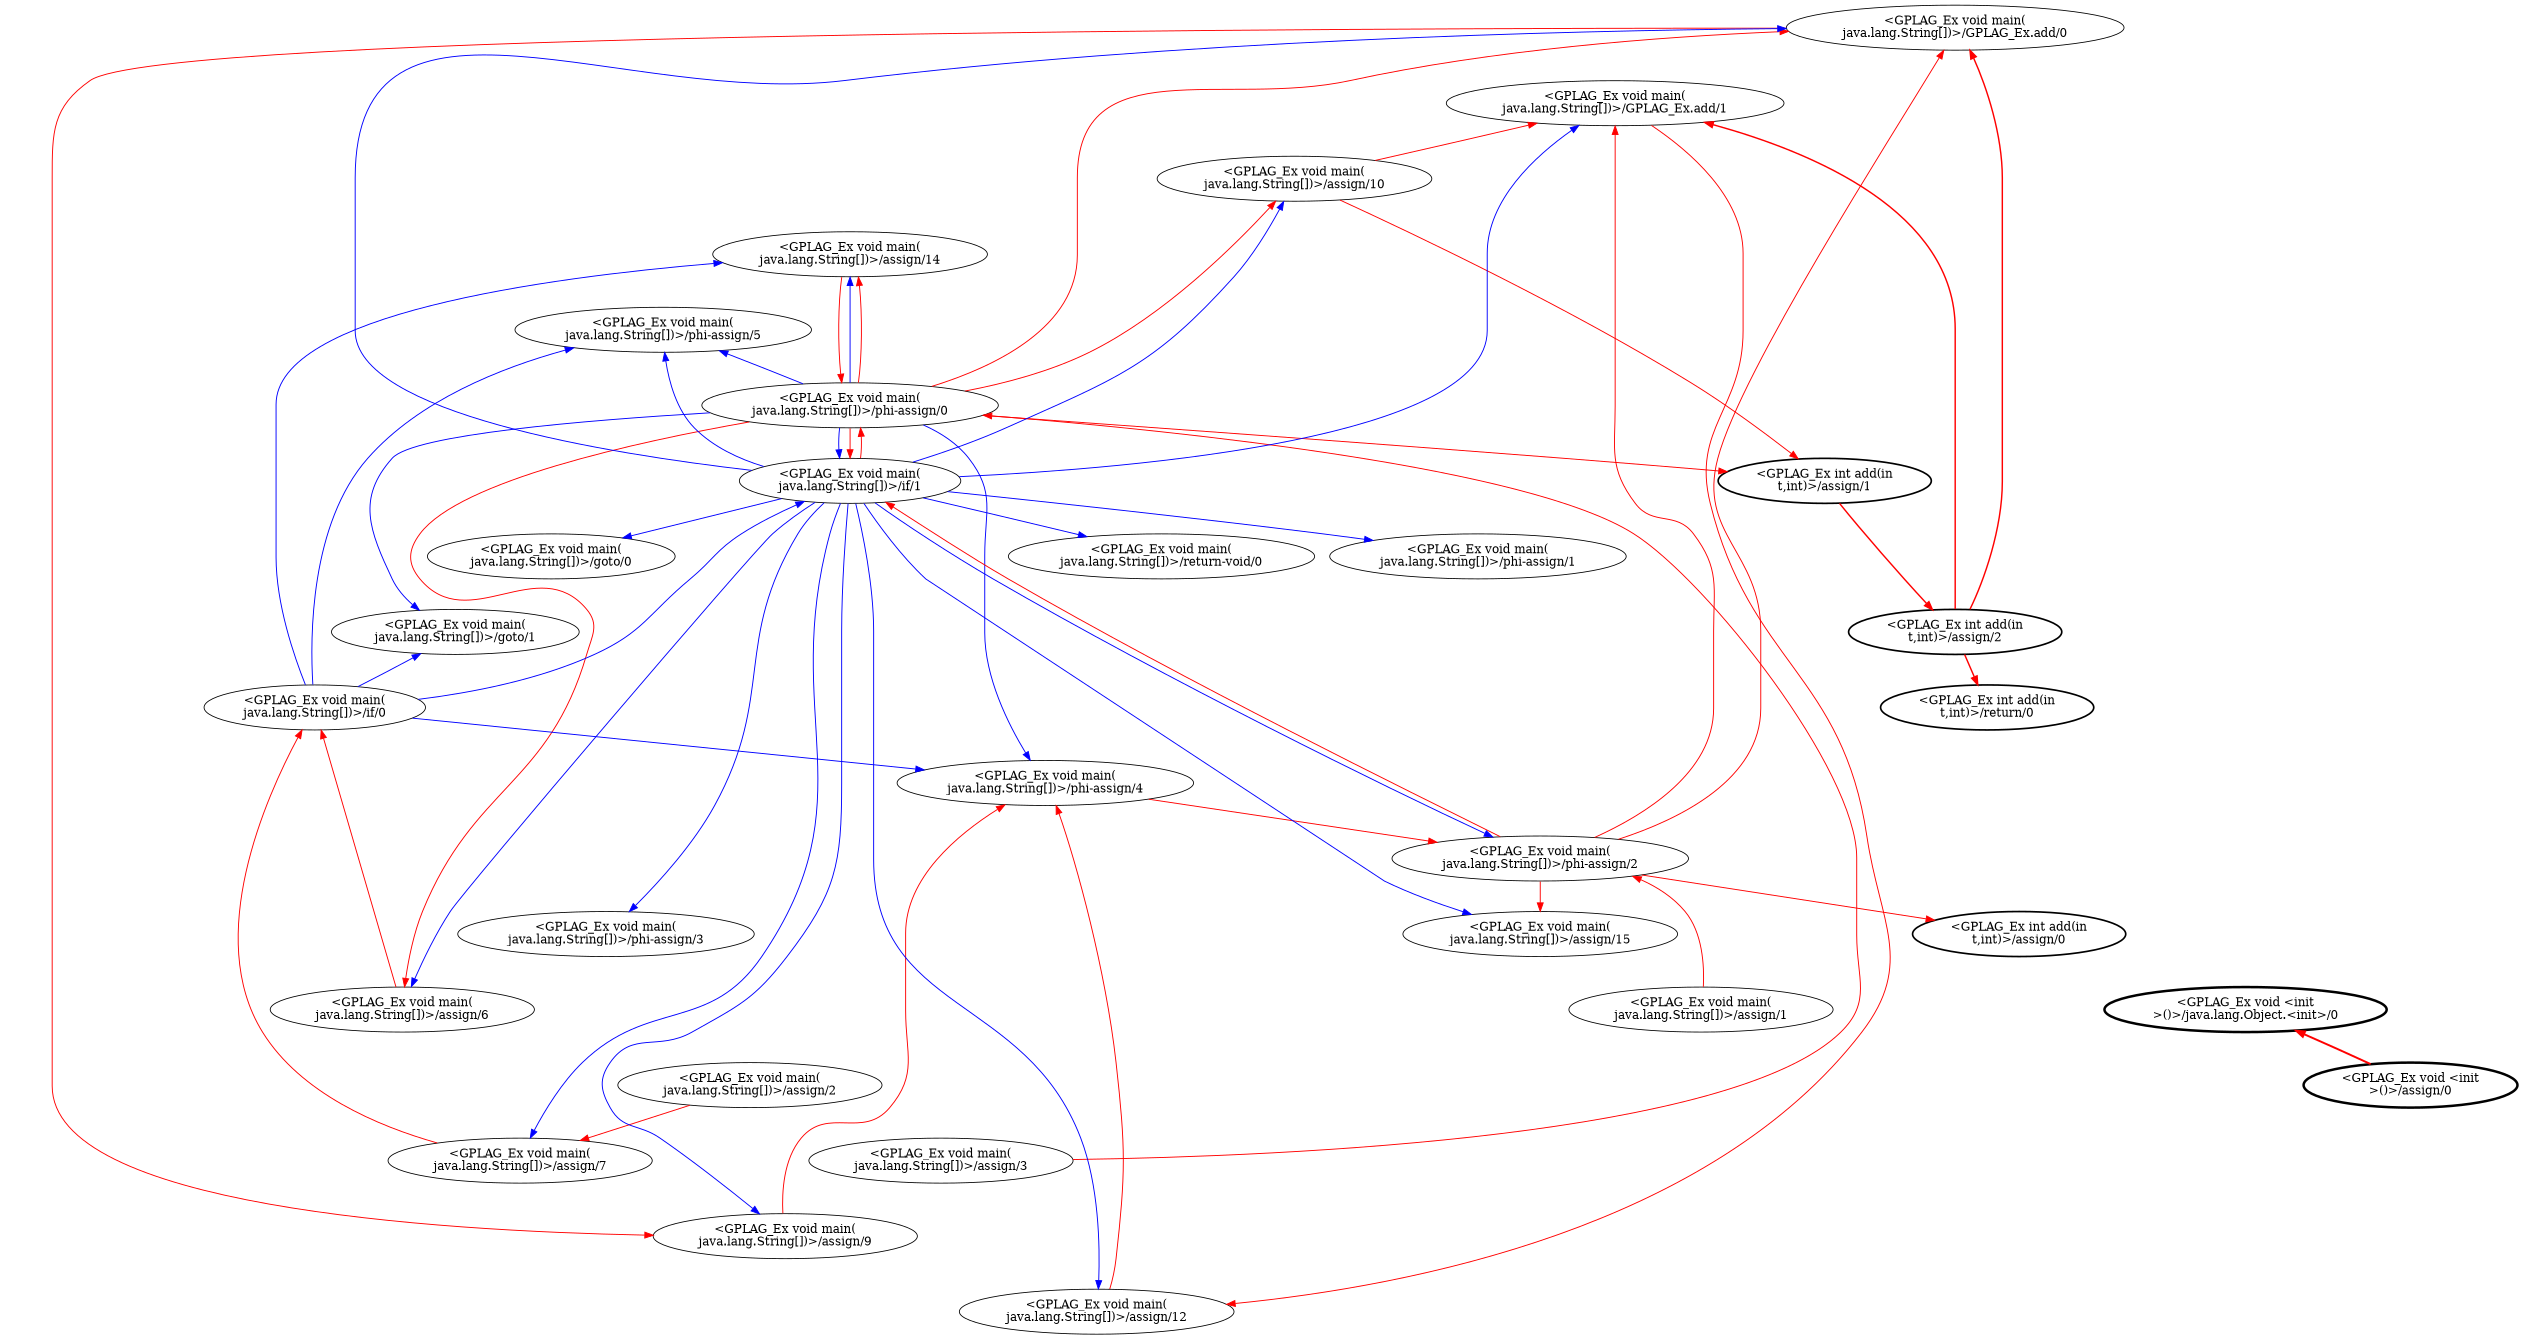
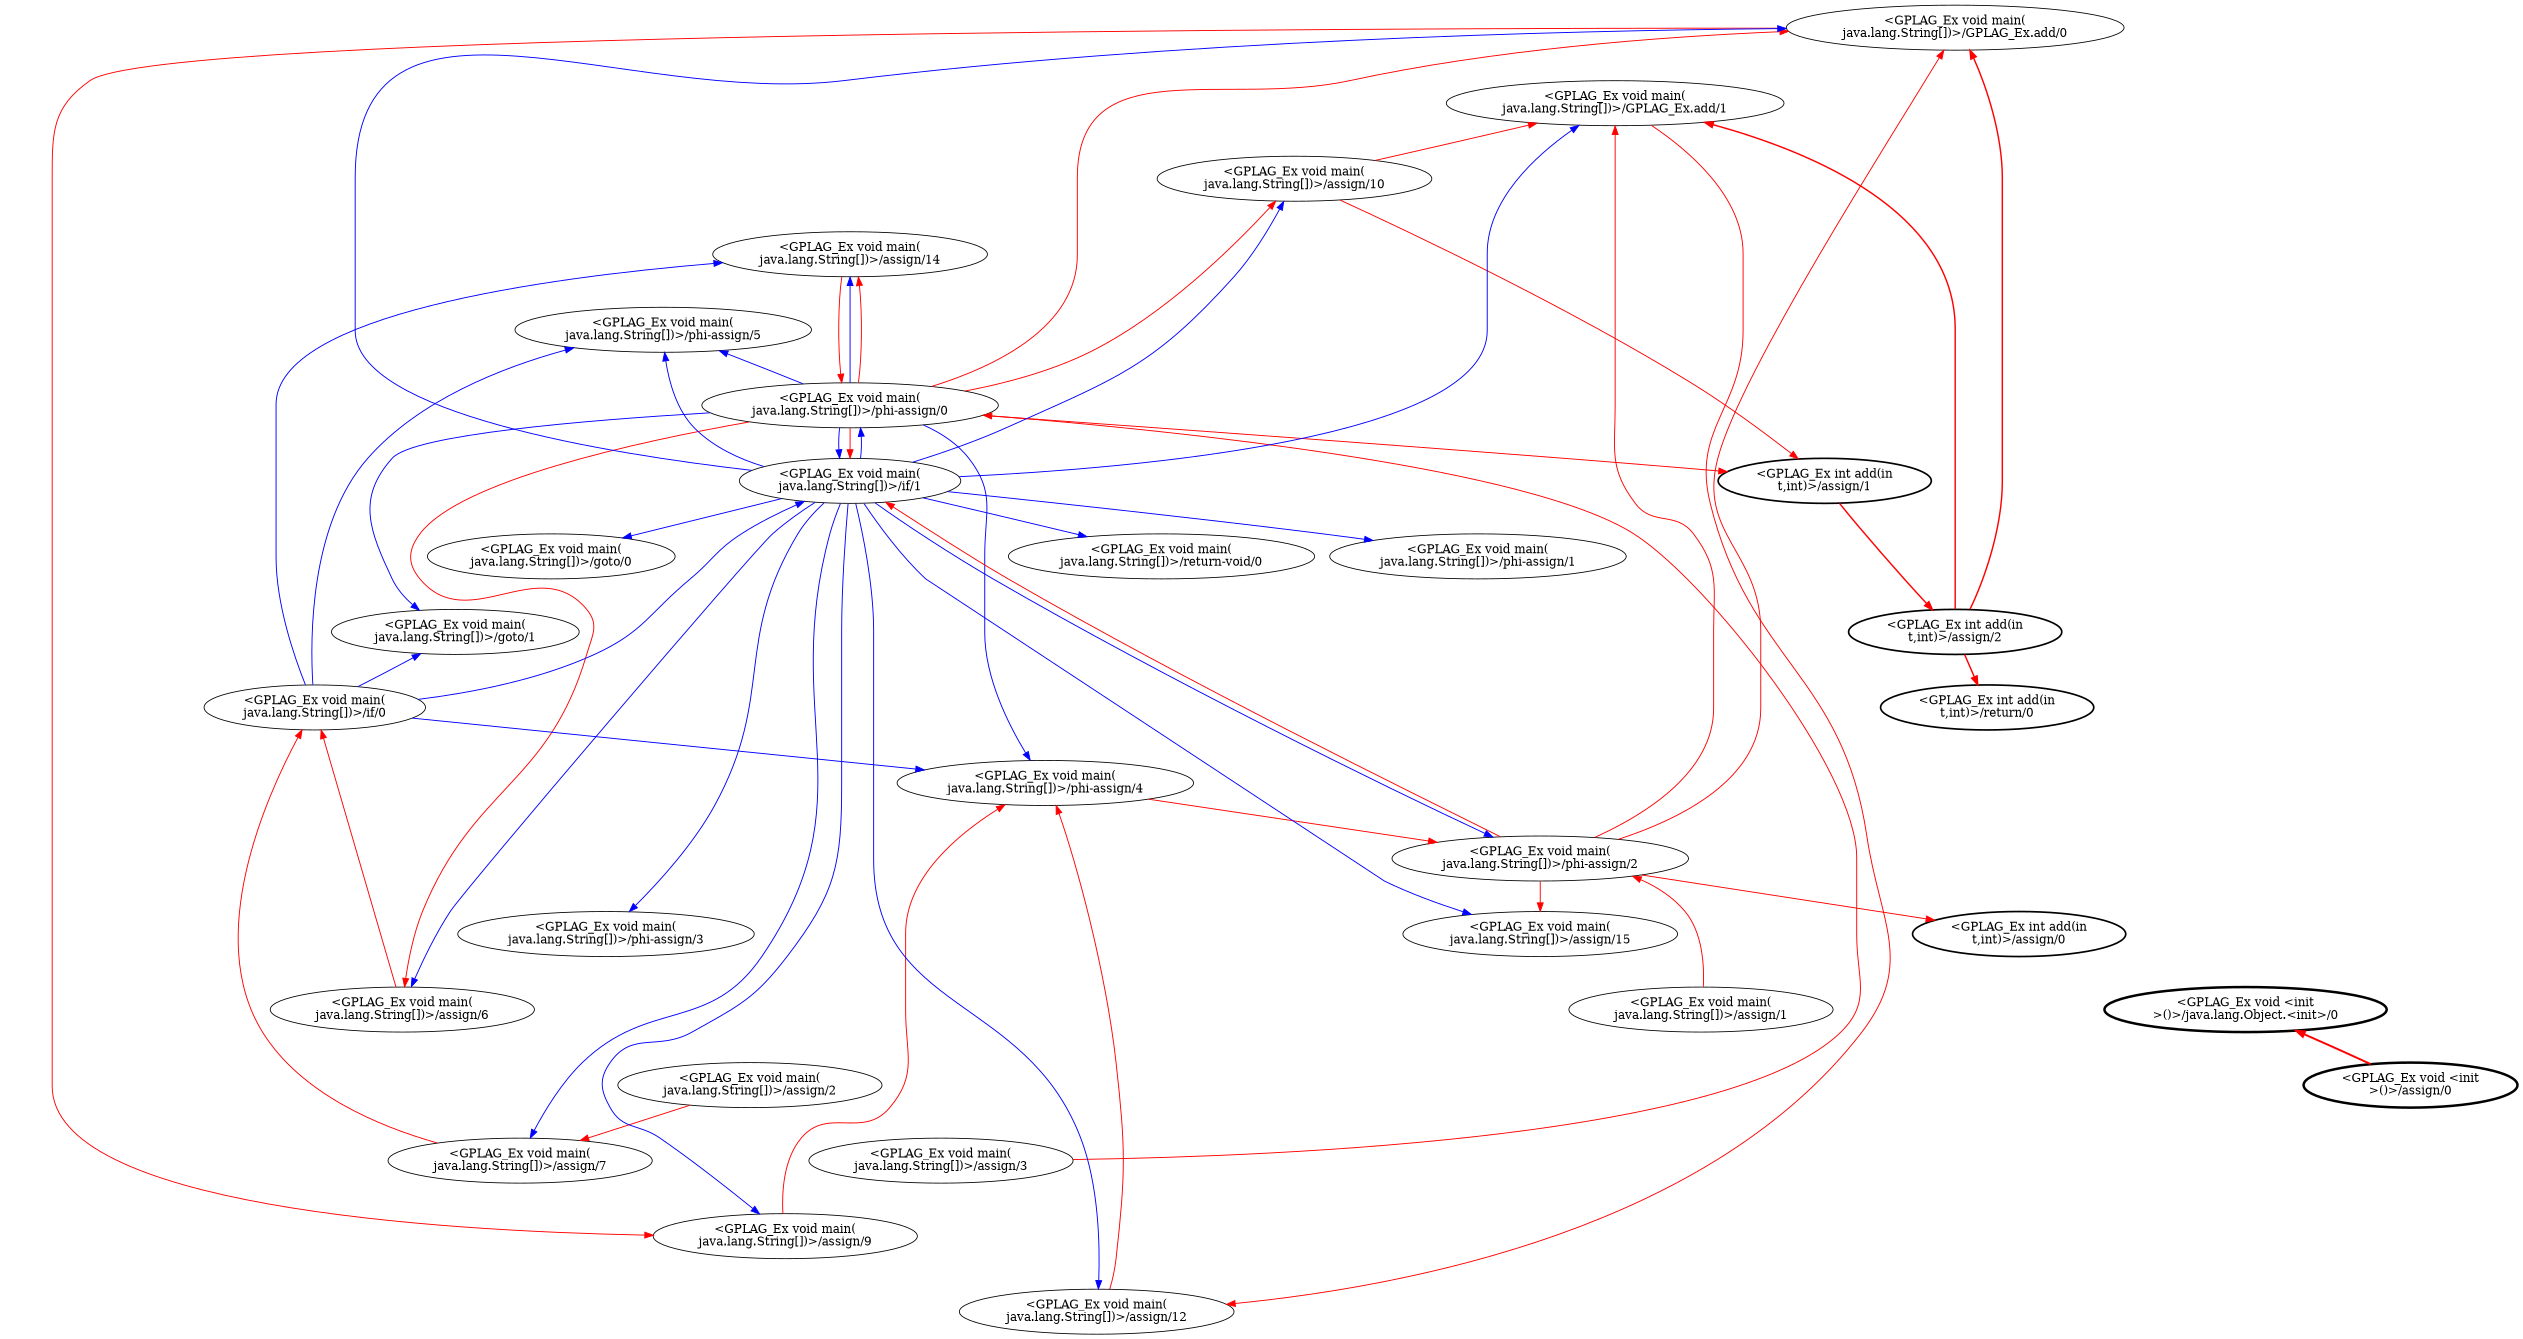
(861, 447) -> (861, 447)
